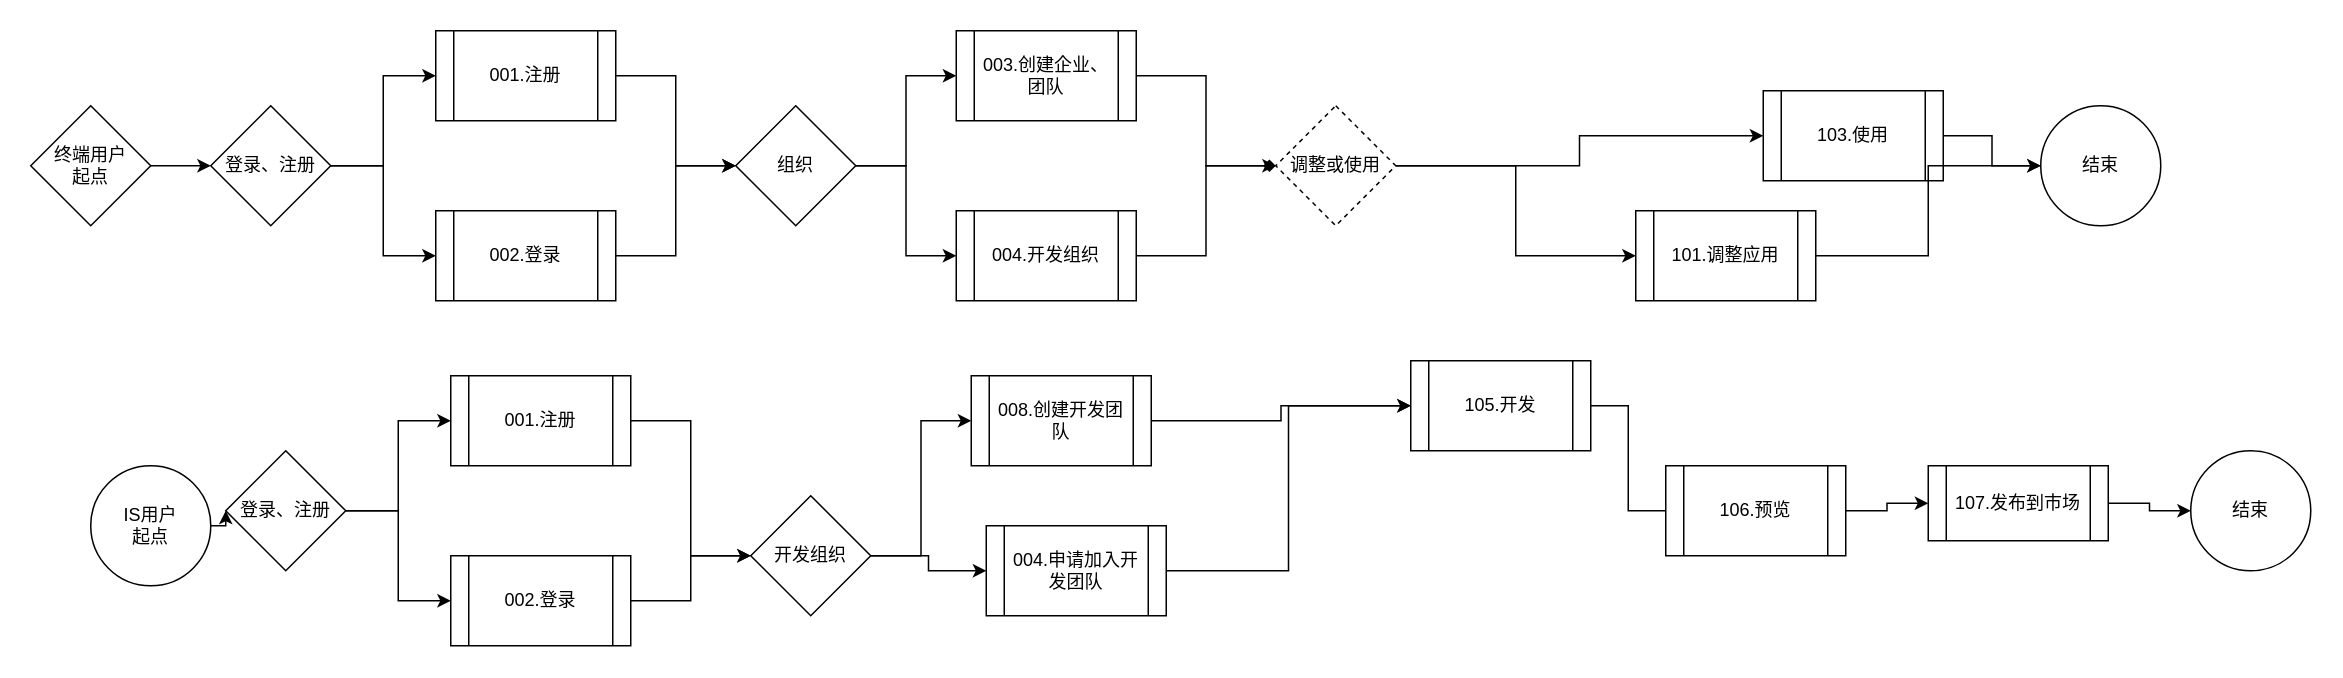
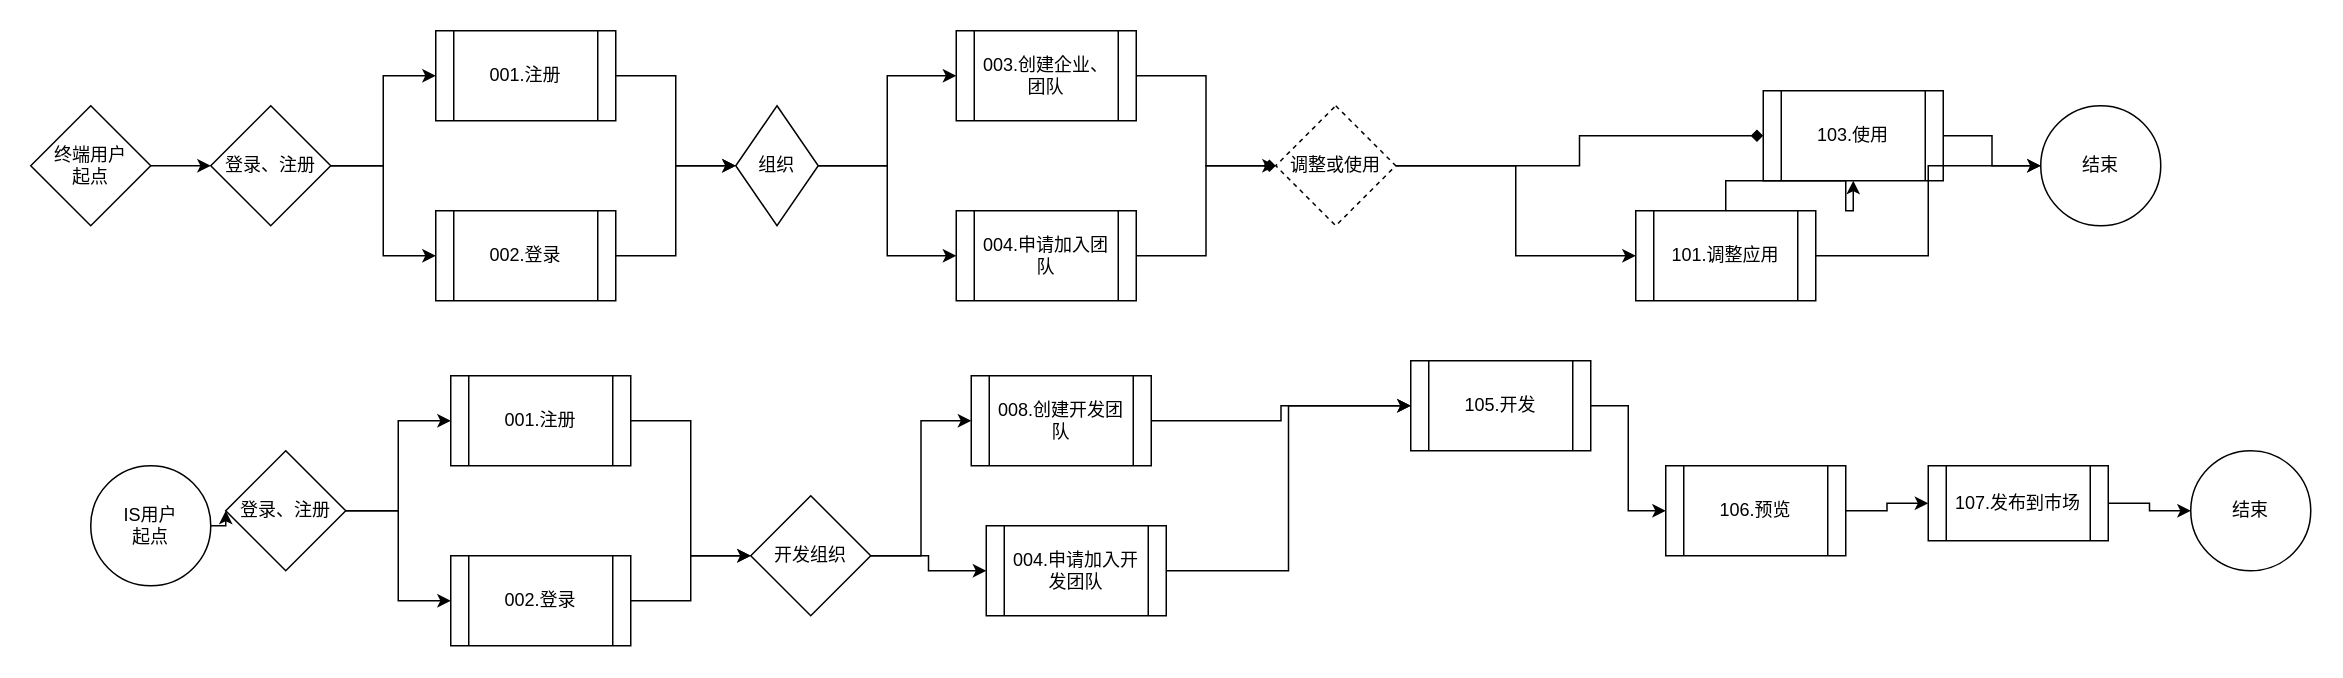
(1752, 136) -> (1751, 136)
(796, 166) -> (777, 166)
none -> (1729, 181)
(1046, 256) -> (1046, 256)
(1658, 511) -> (1654, 511)
